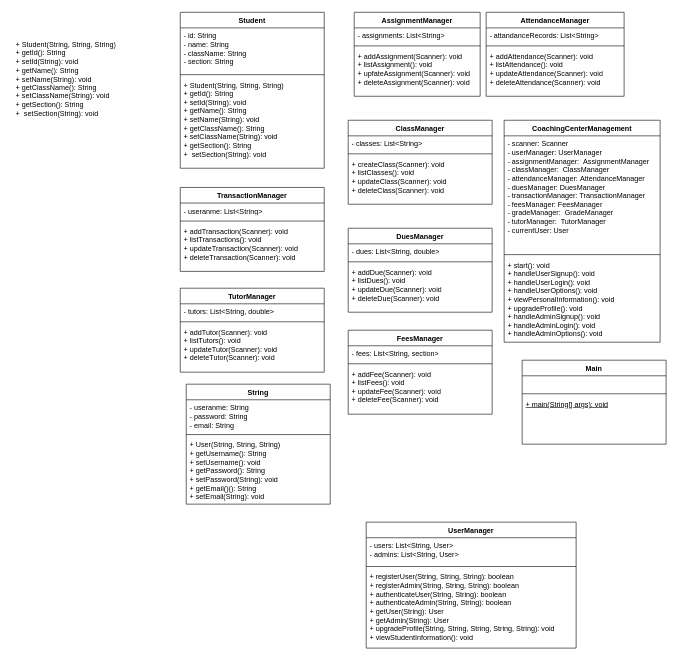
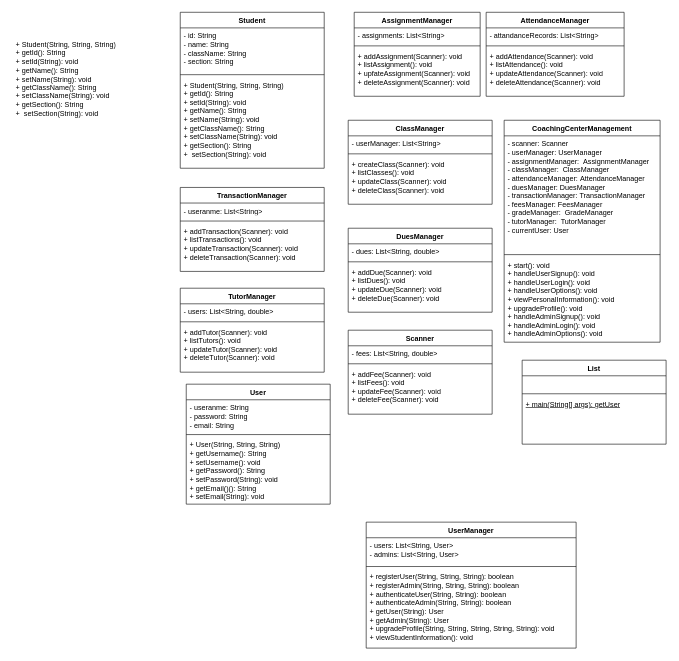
(393, 144) -> (402, 144)
(237, 312) -> (235, 312)
(420, 339) -> (420, 339)
(403, 354) -> (401, 354)
(594, 369) -> (594, 369)
(258, 393) -> (258, 393)
(574, 405) -> (581, 405)
